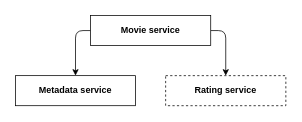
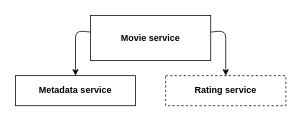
(150, 30) -> (150, 38)
